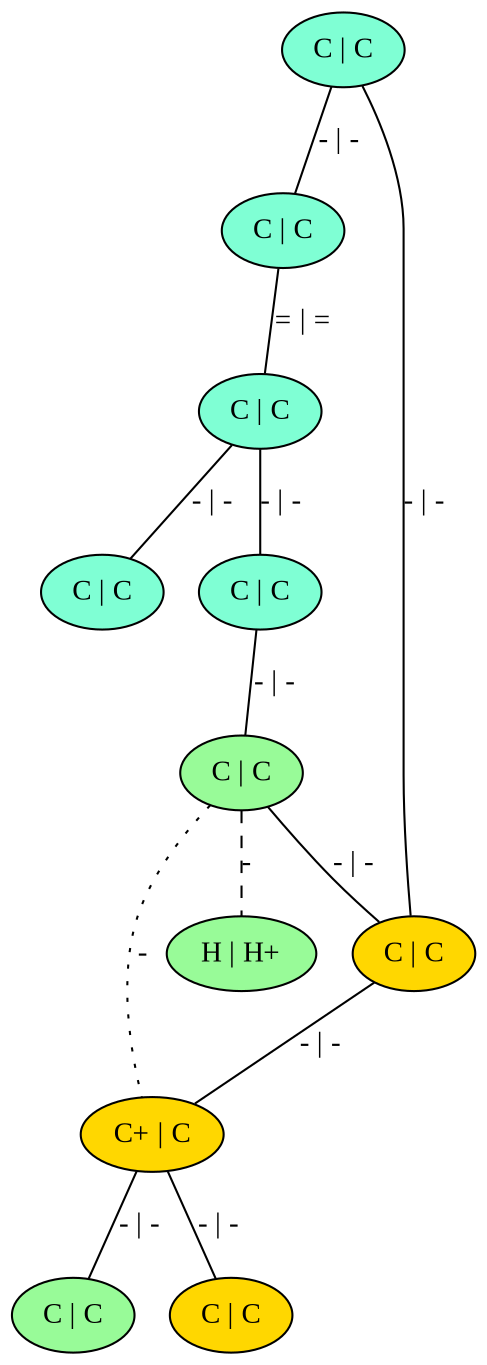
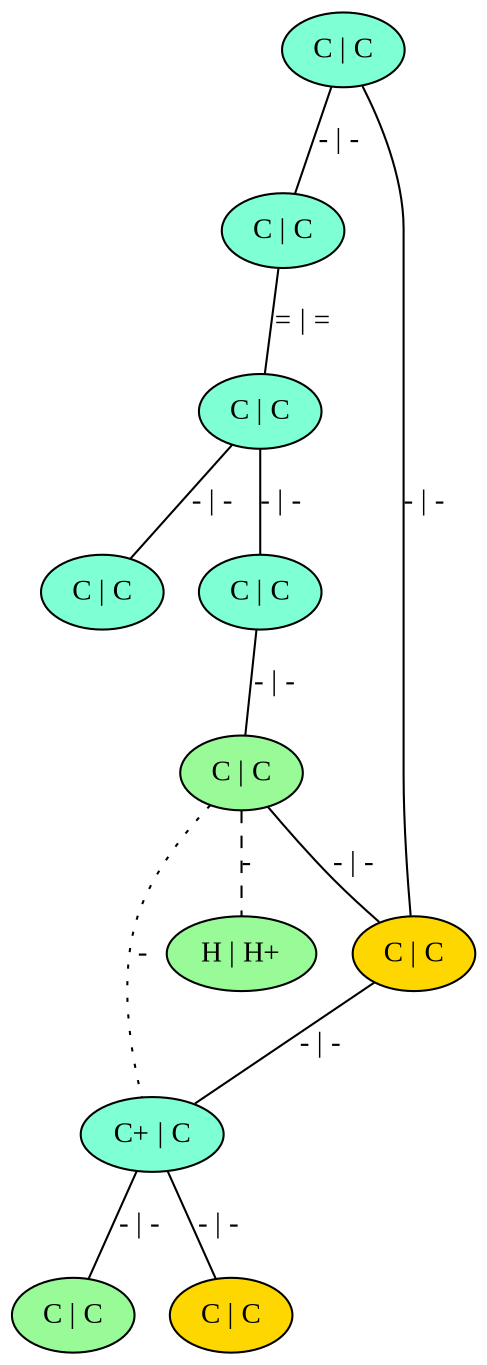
(152, 1134) -> (152, 1134)
